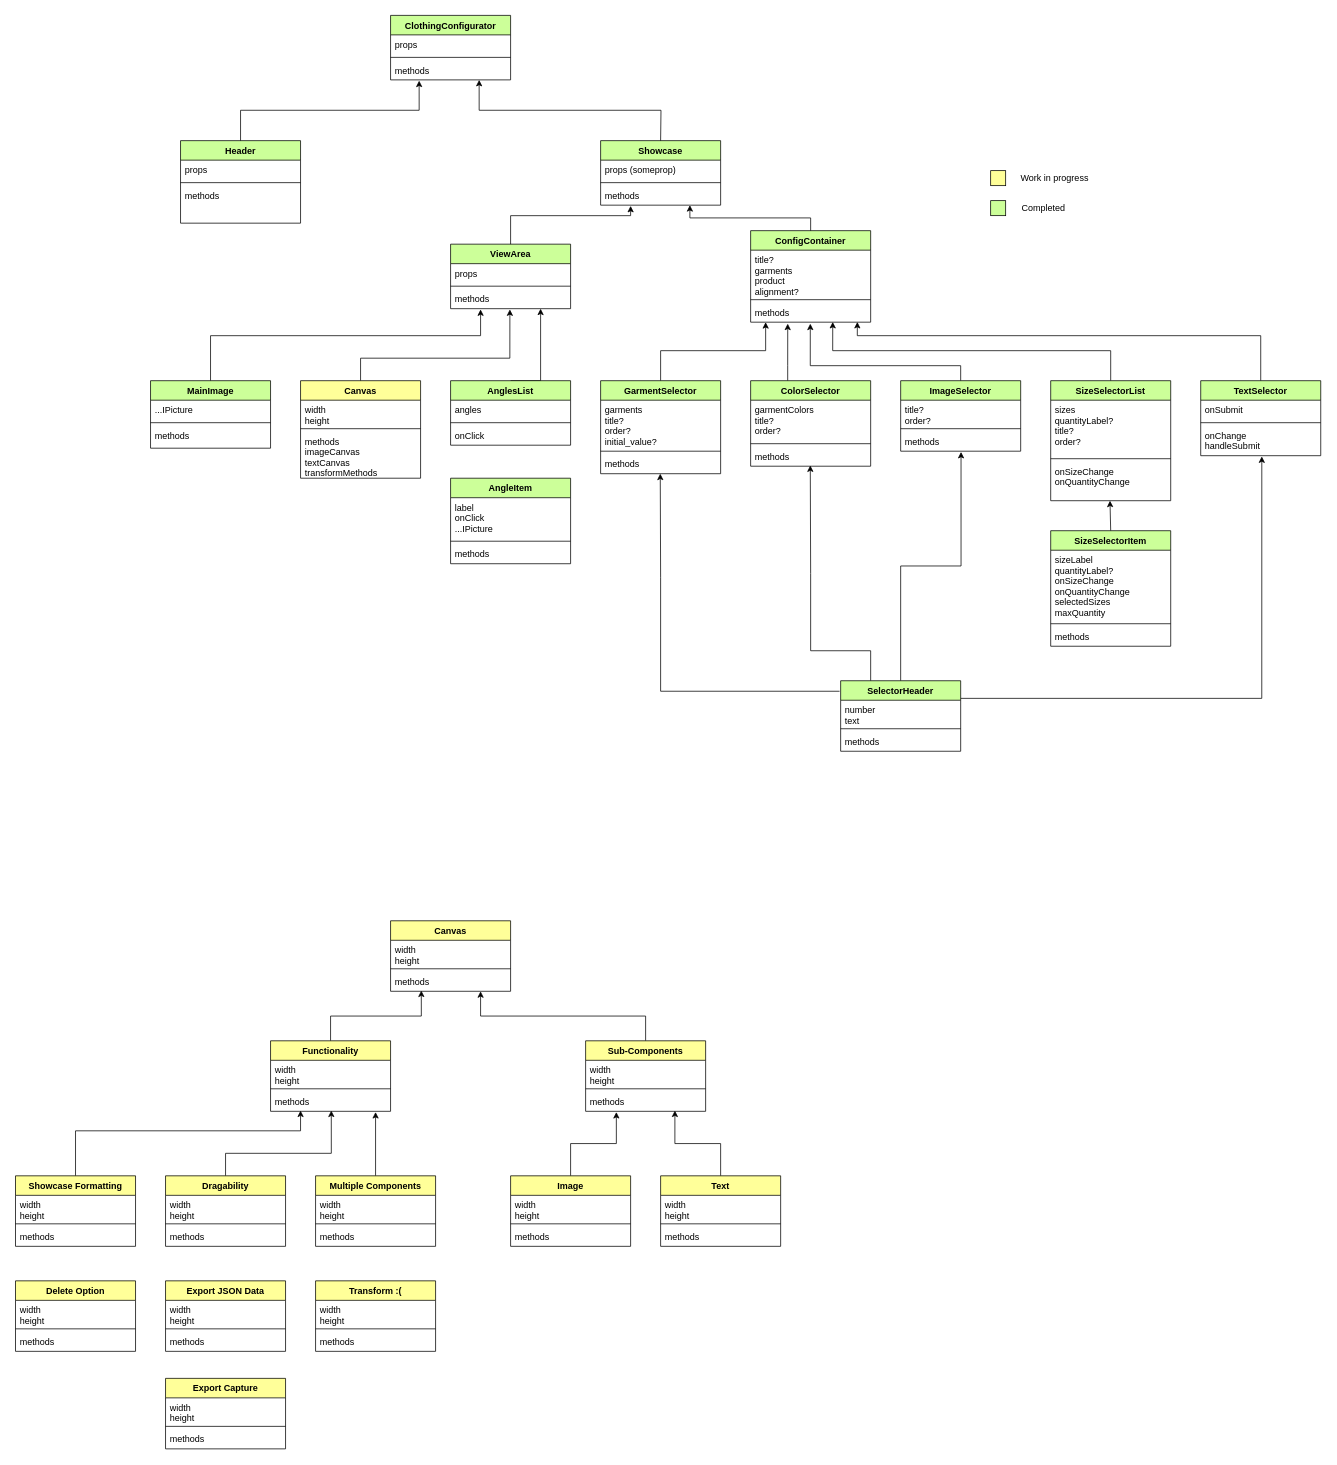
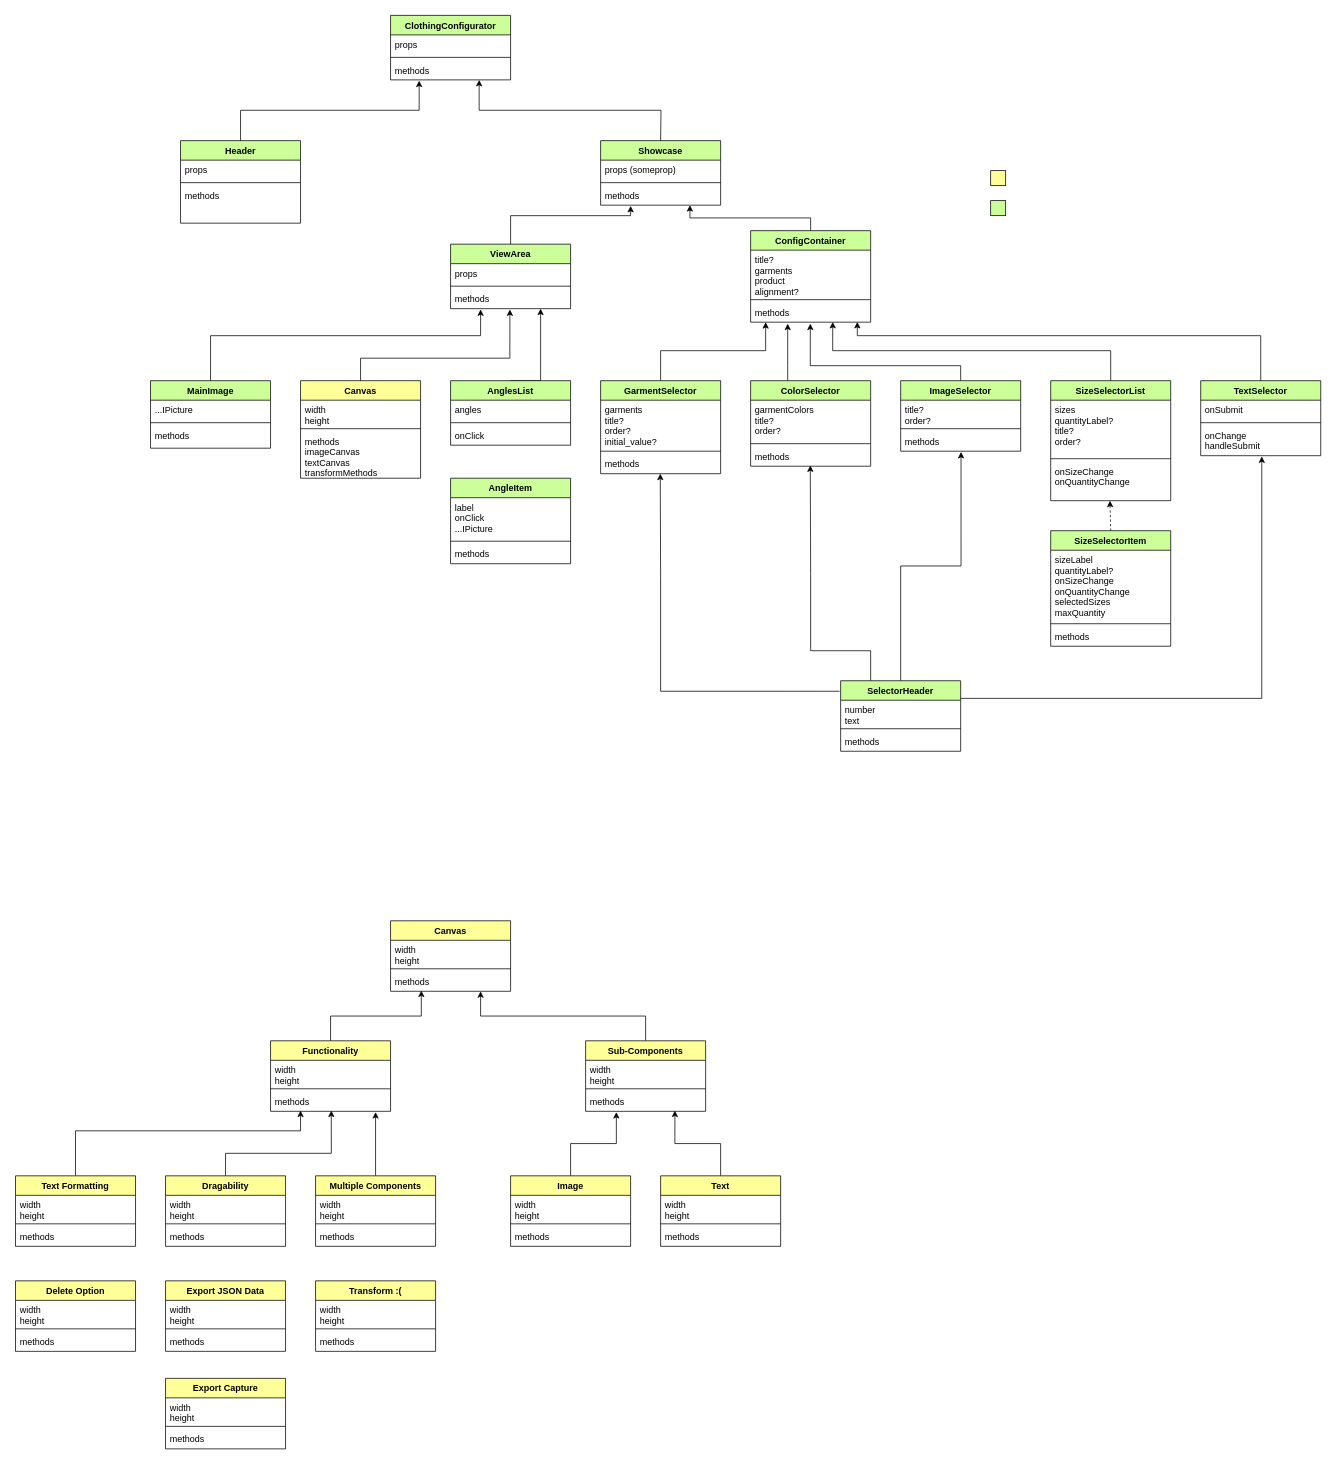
(1054, 178) -> none
(1043, 208) -> none
(1110, 518) -> (1110, 518)
(75, 1186) -> (75, 1186)
